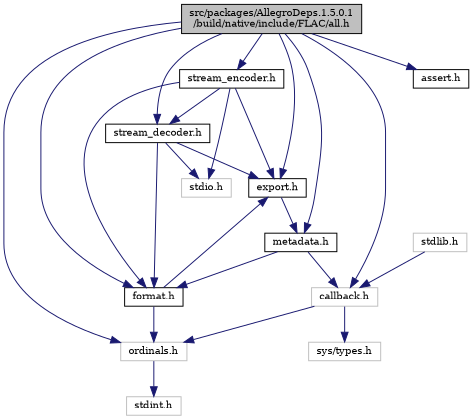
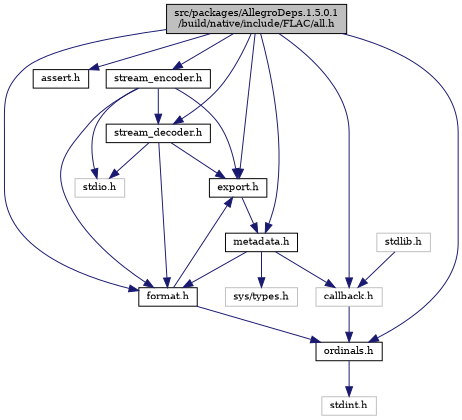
(345, 319) -> (261, 265)
(154, 351) -> (349, 351)
